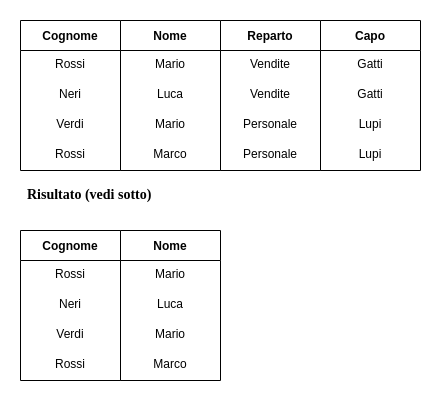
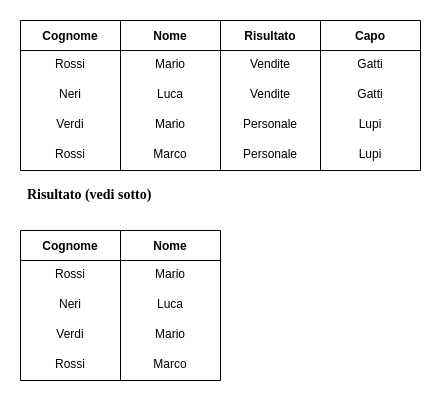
(270, 36) -> (270, 36)
